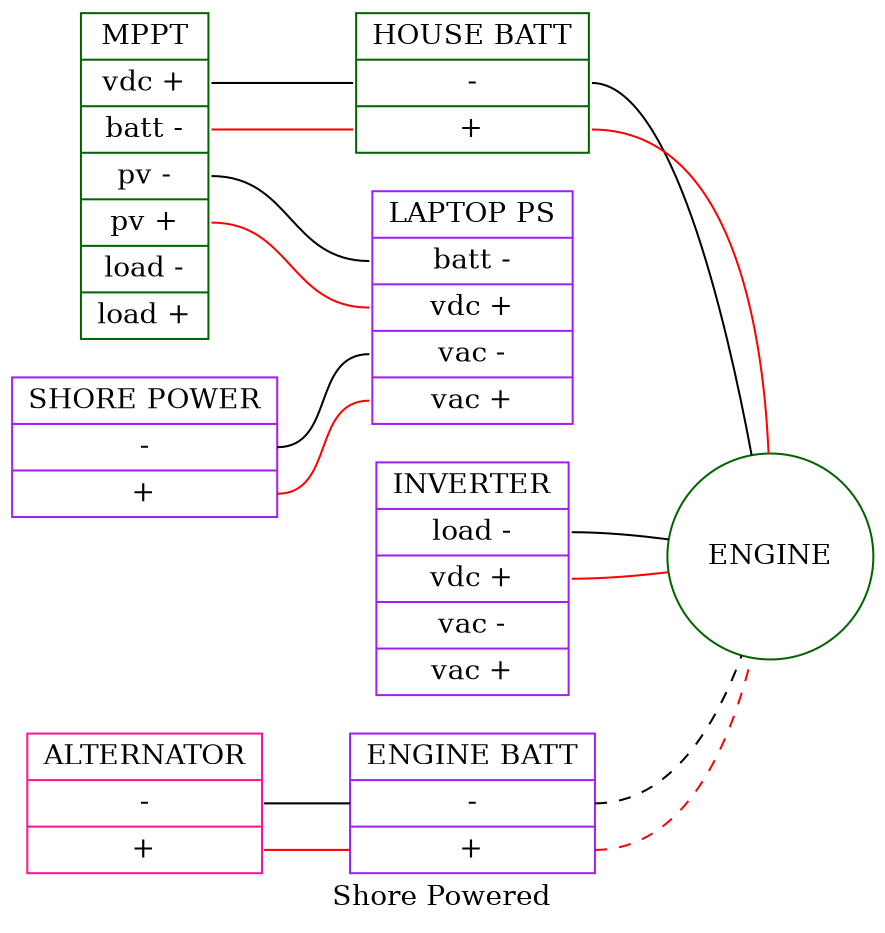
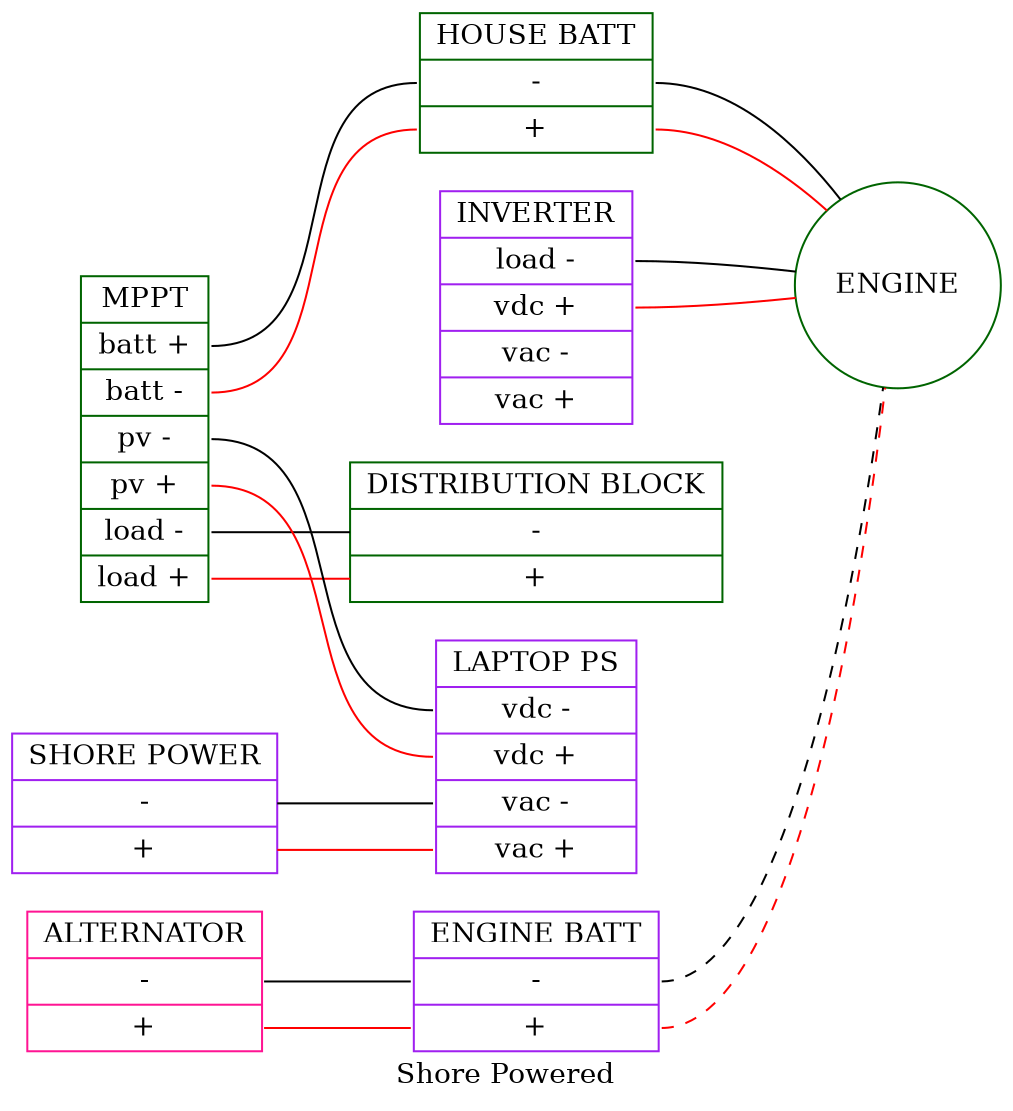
(145, 82) -> (145, 345)
(473, 260) -> (536, 709)
none -> (536, 532)
